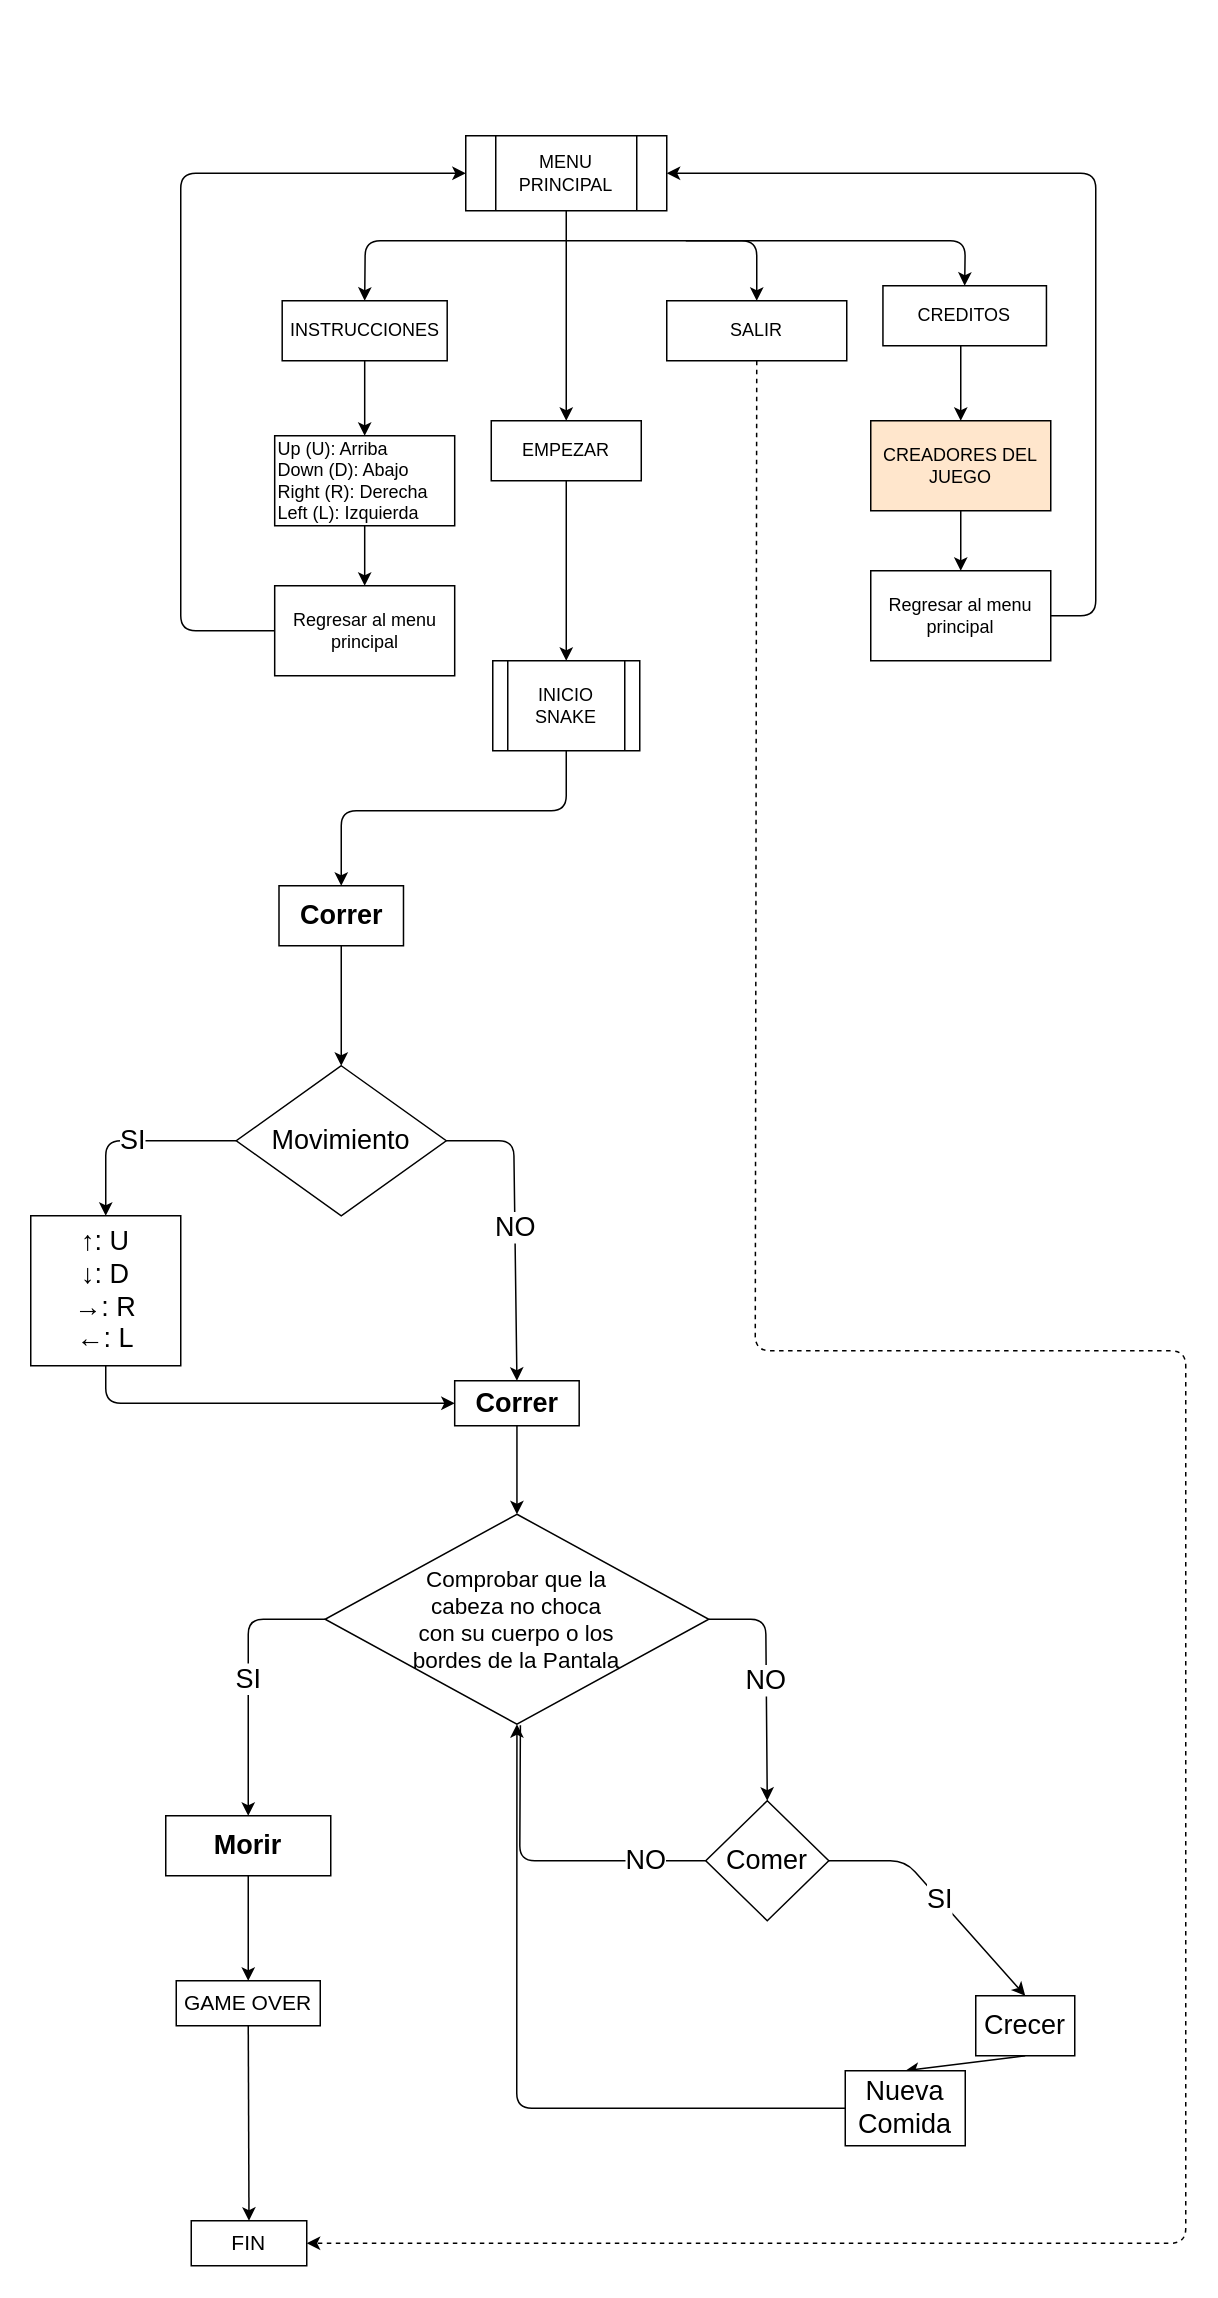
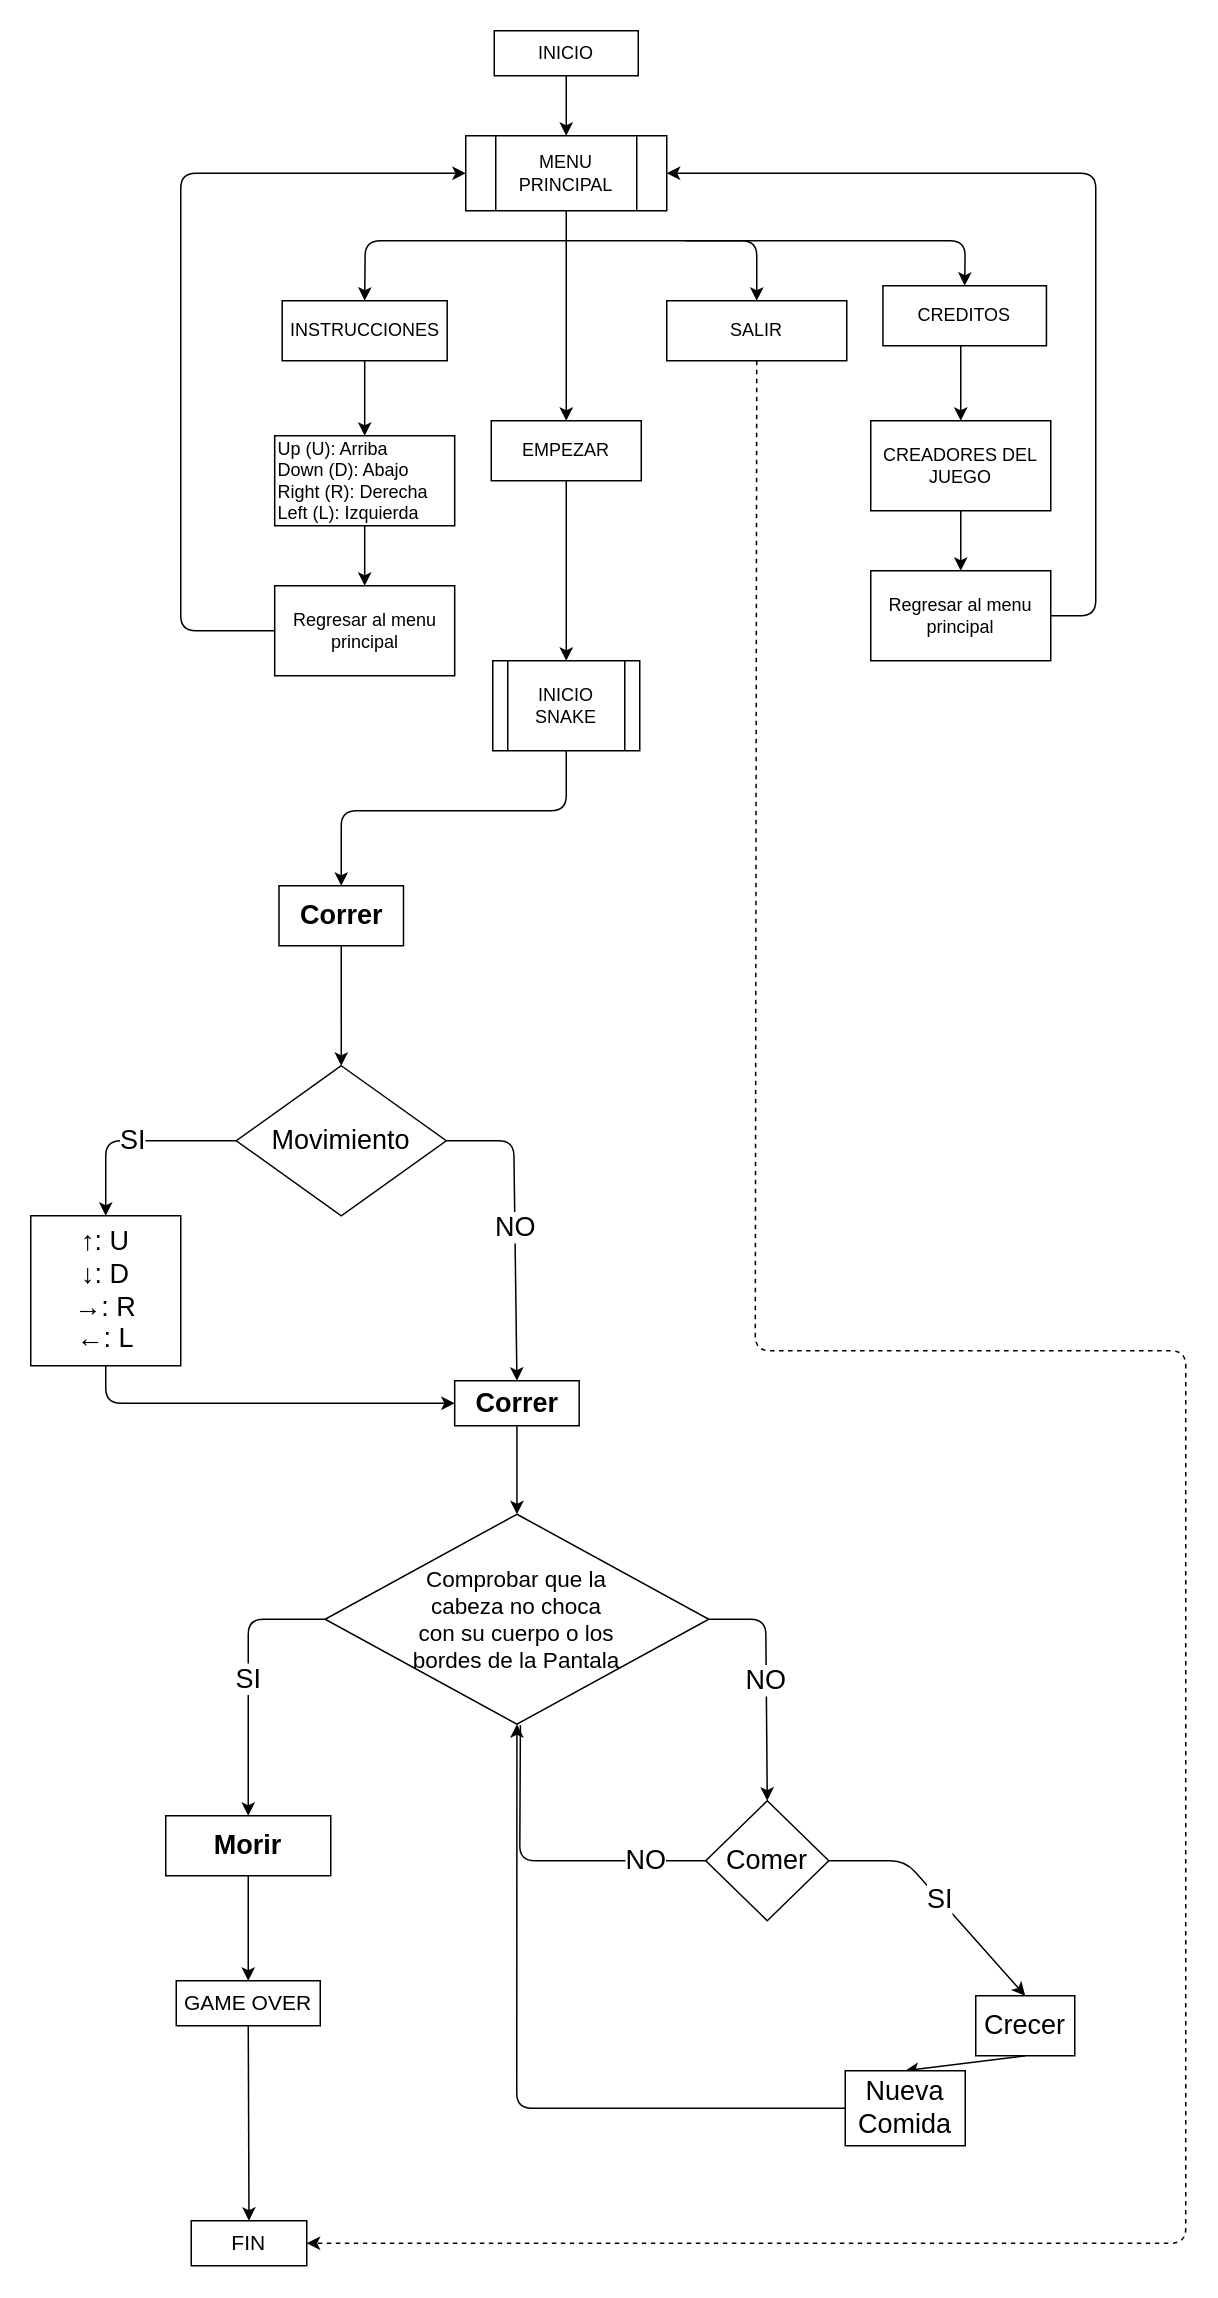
none -> (566, 53)
none -> (566, 101)
(961, 466) -> (961, 466)
